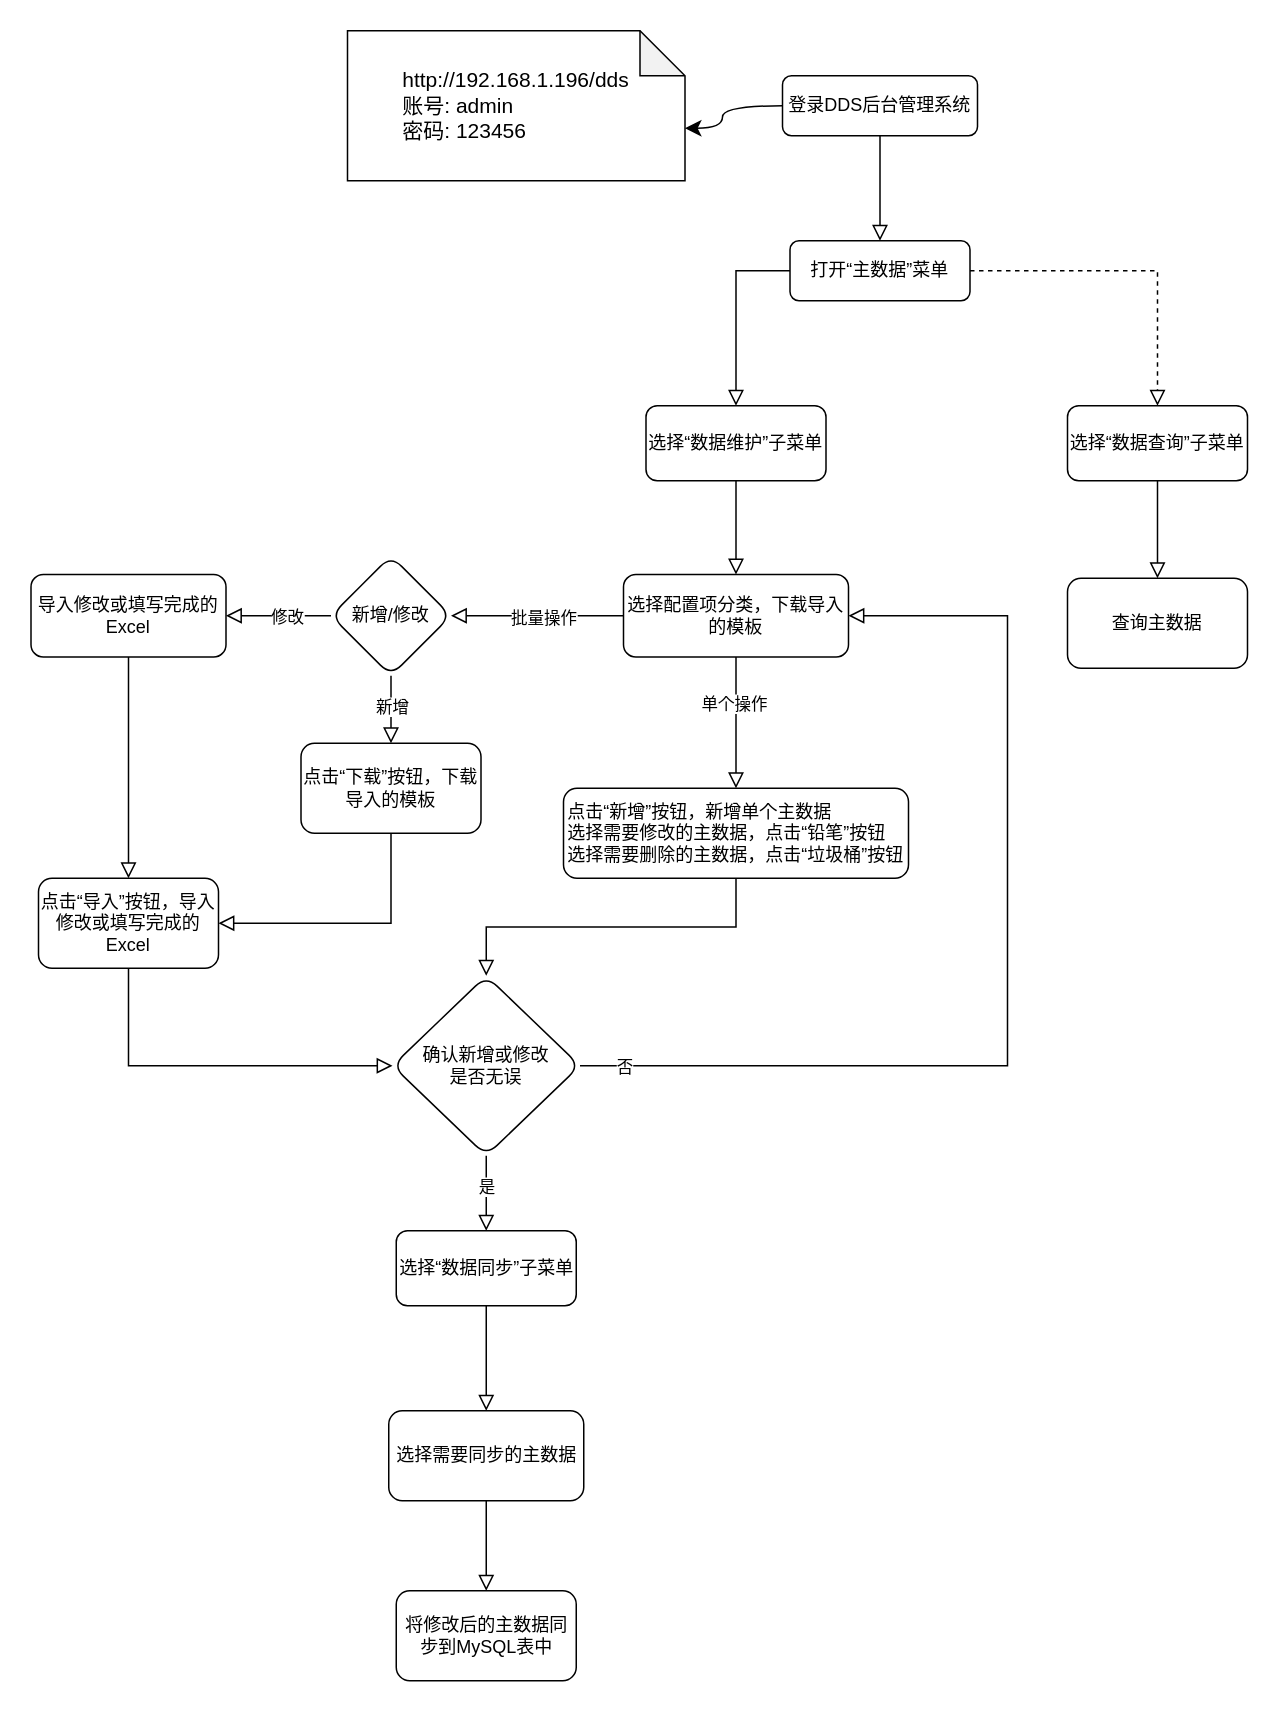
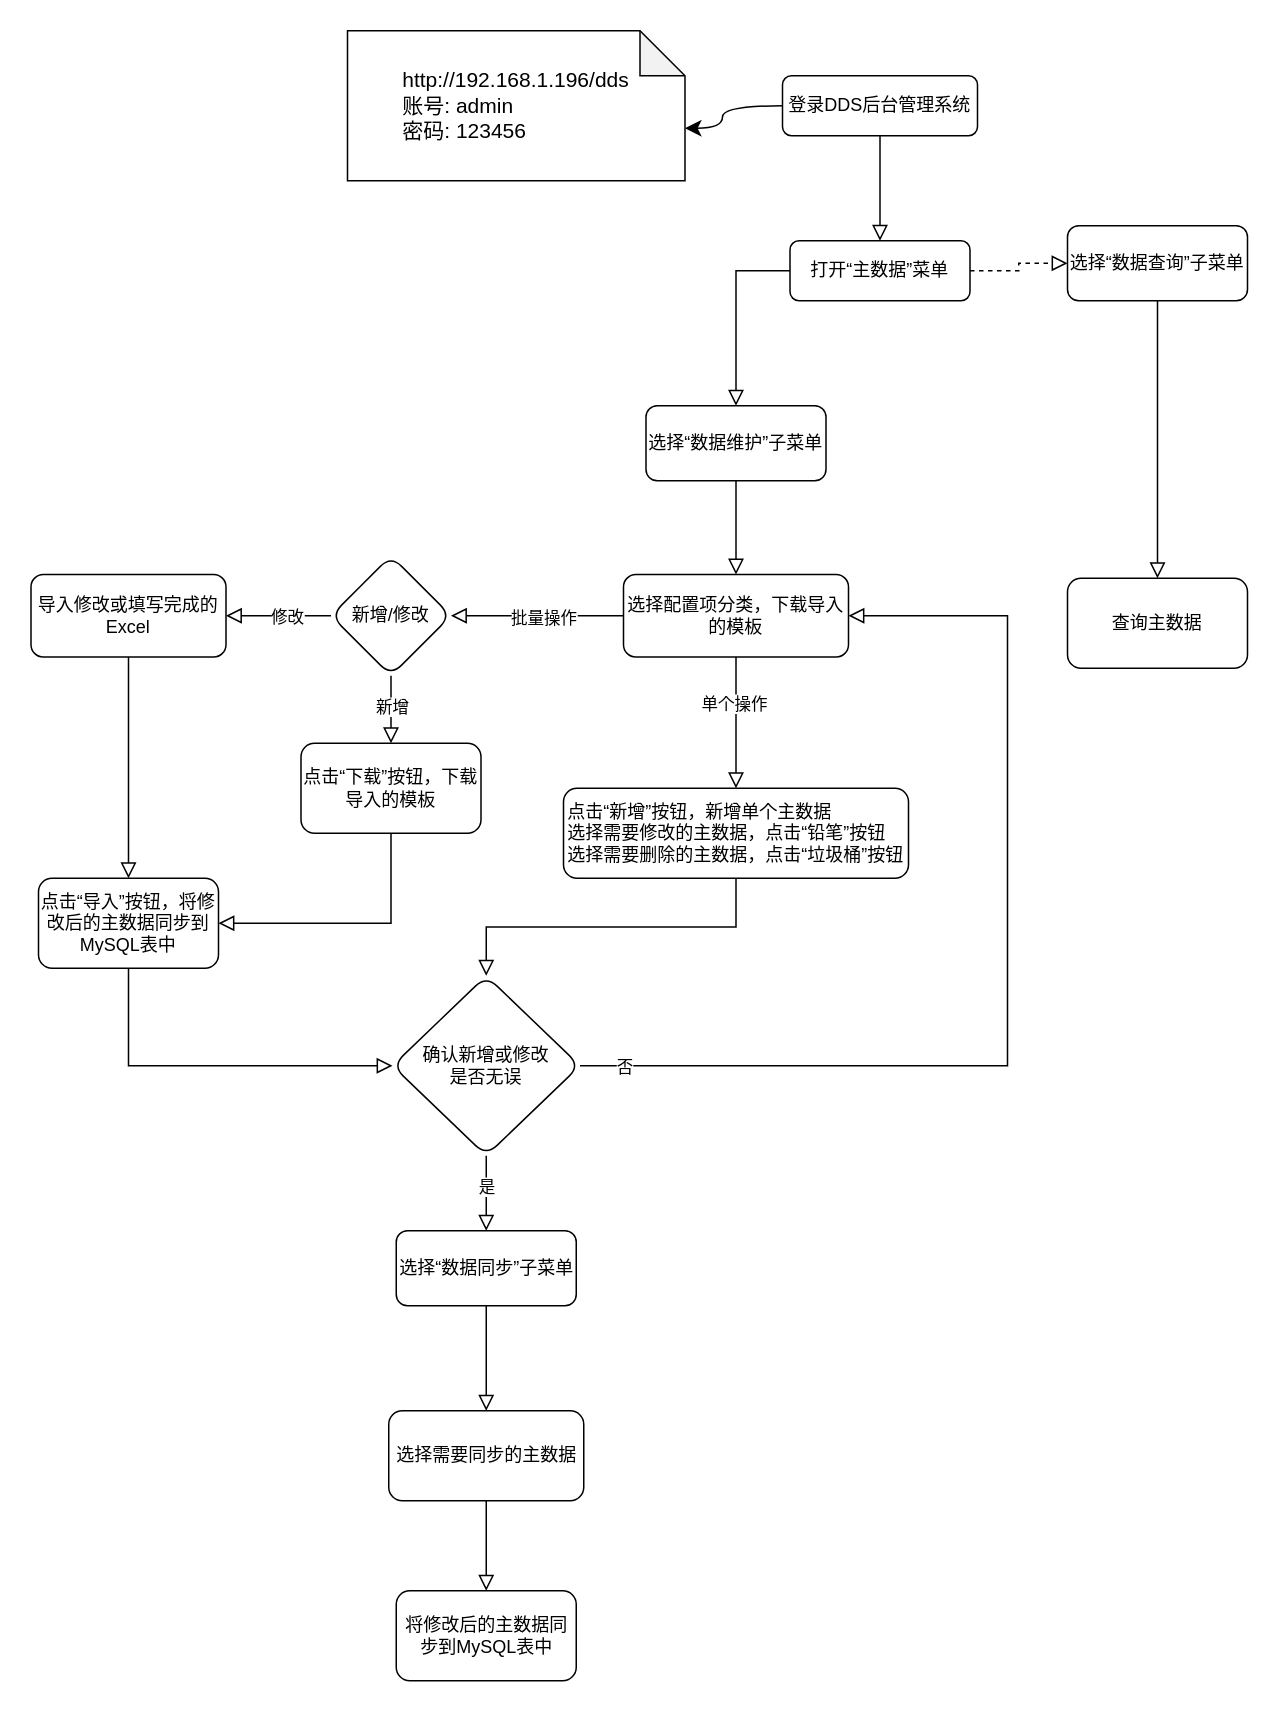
(1157, 443) -> (1157, 263)
(128, 923) -> (128, 923)
